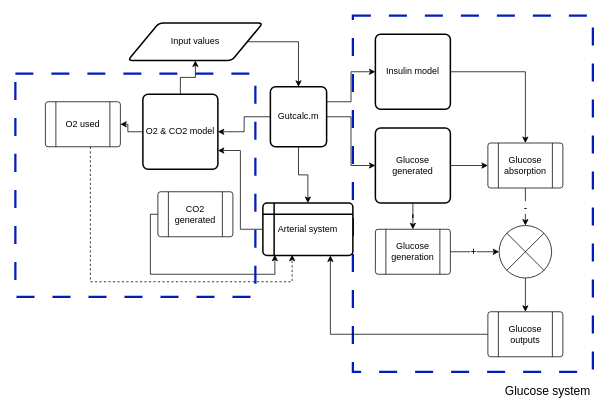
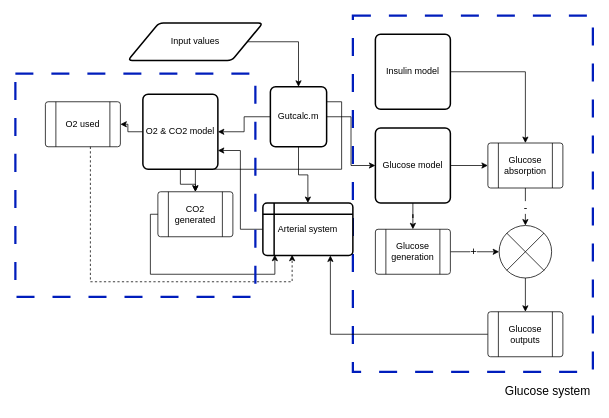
(360, 72) -> (314, 169)
(185, 77) -> (181, 184)
(413, 165) -> (413, 165)
